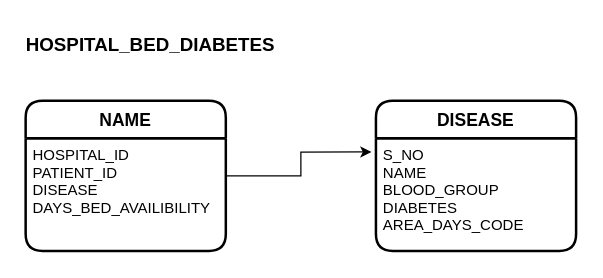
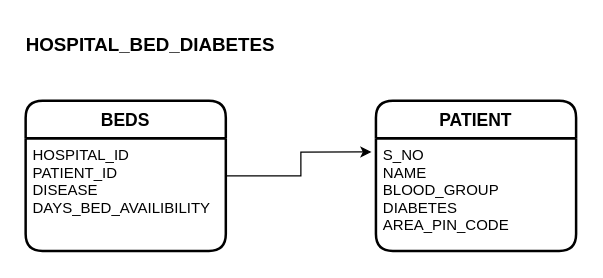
(125, 120) -> (125, 120)
(475, 120) -> (475, 120)
(399, 155) -> (399, 155)
